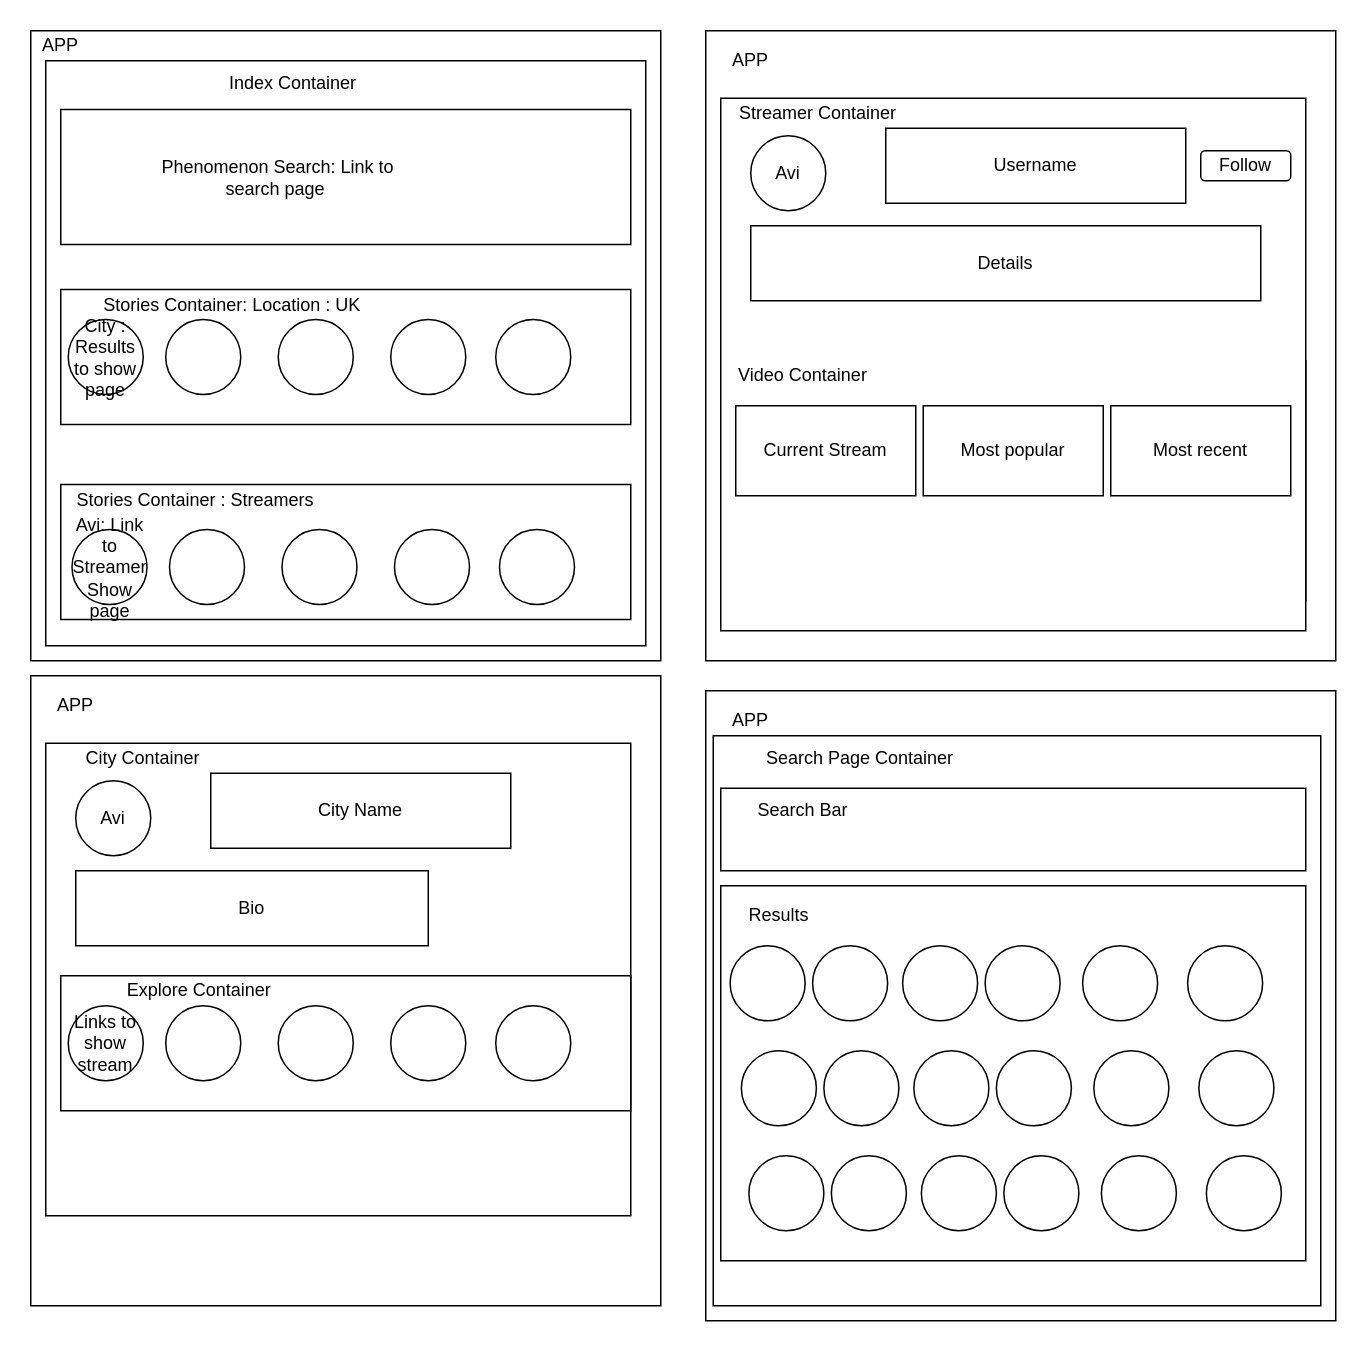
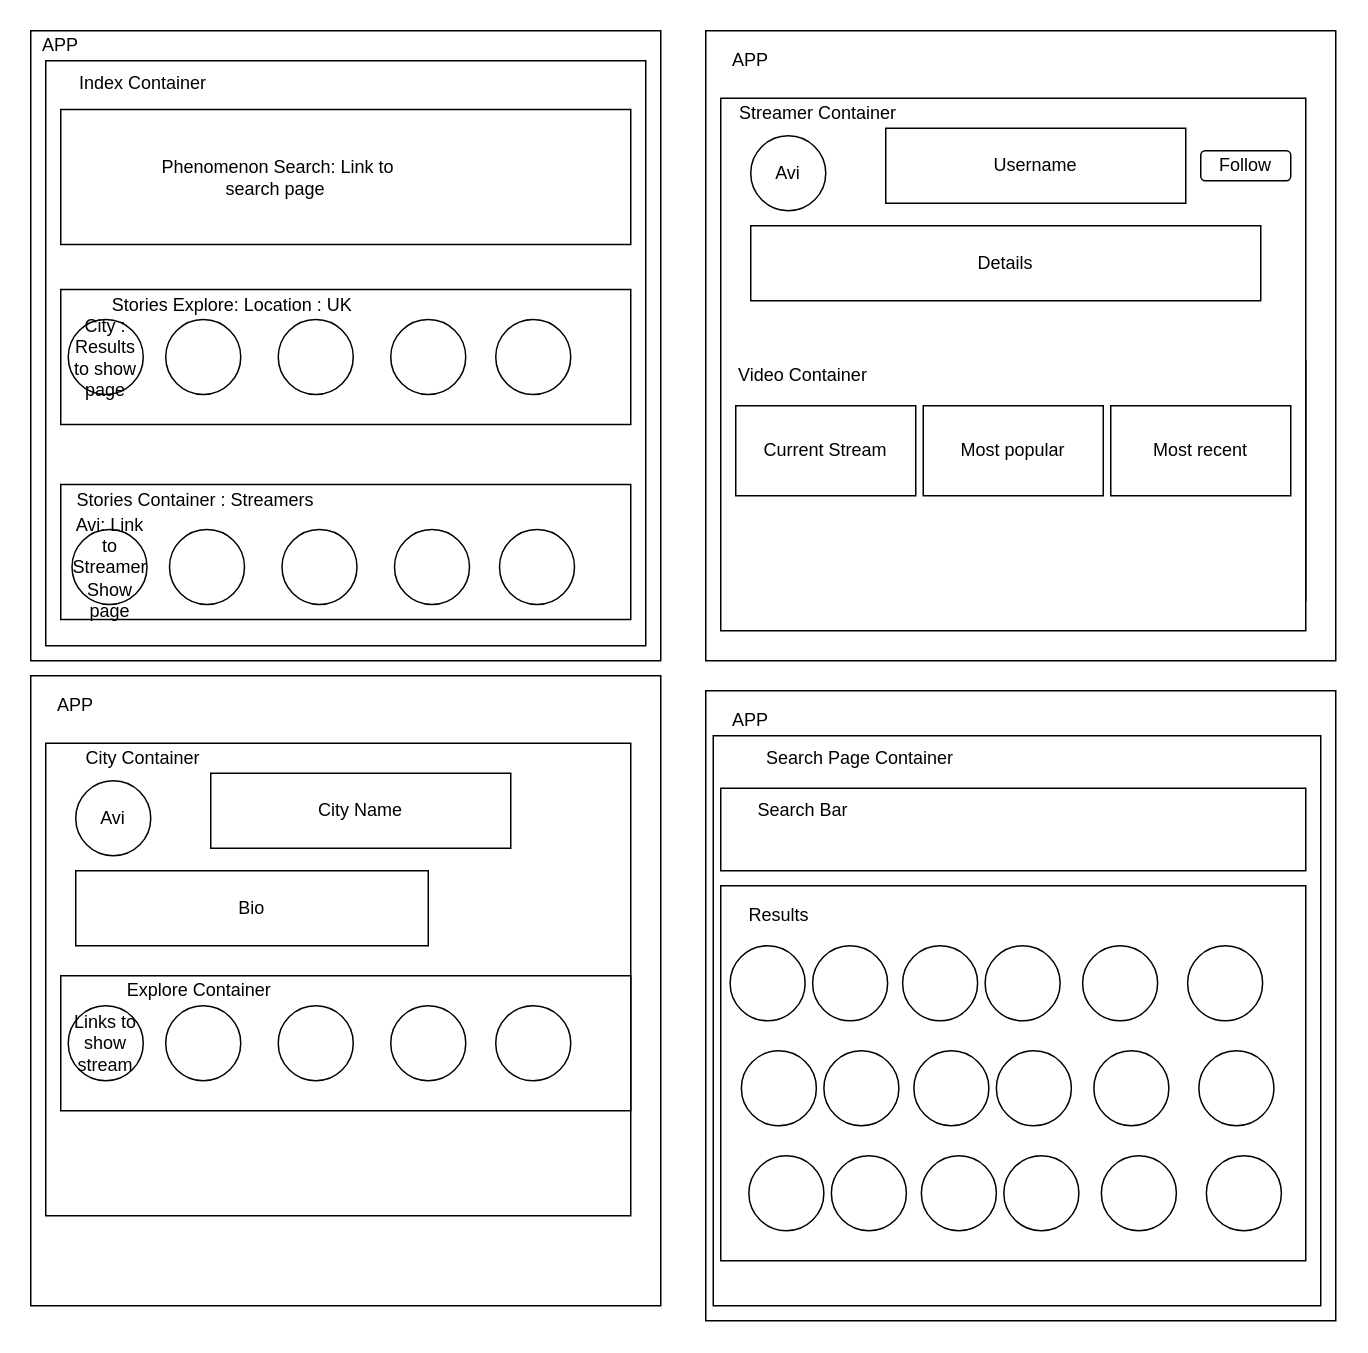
(293, 83) -> (143, 83)
(233, 305) -> (233, 305)
